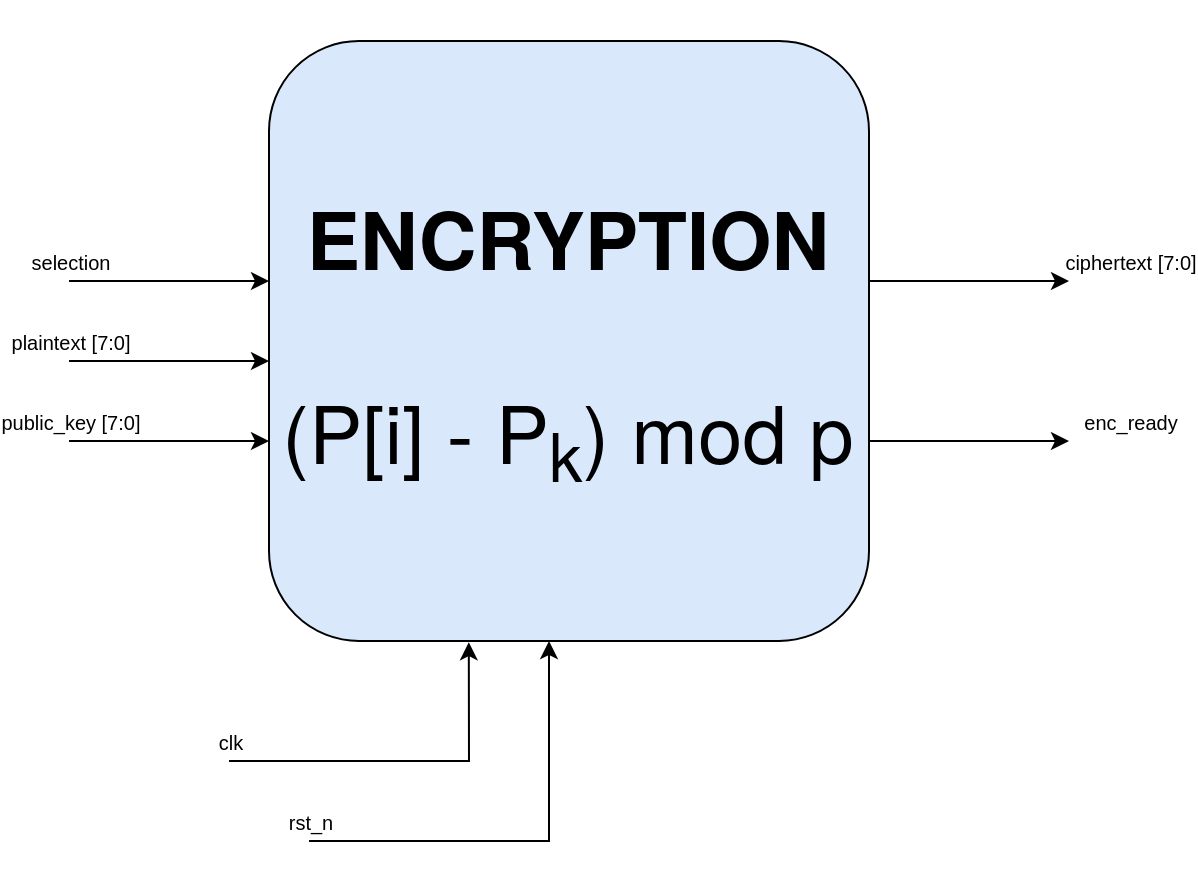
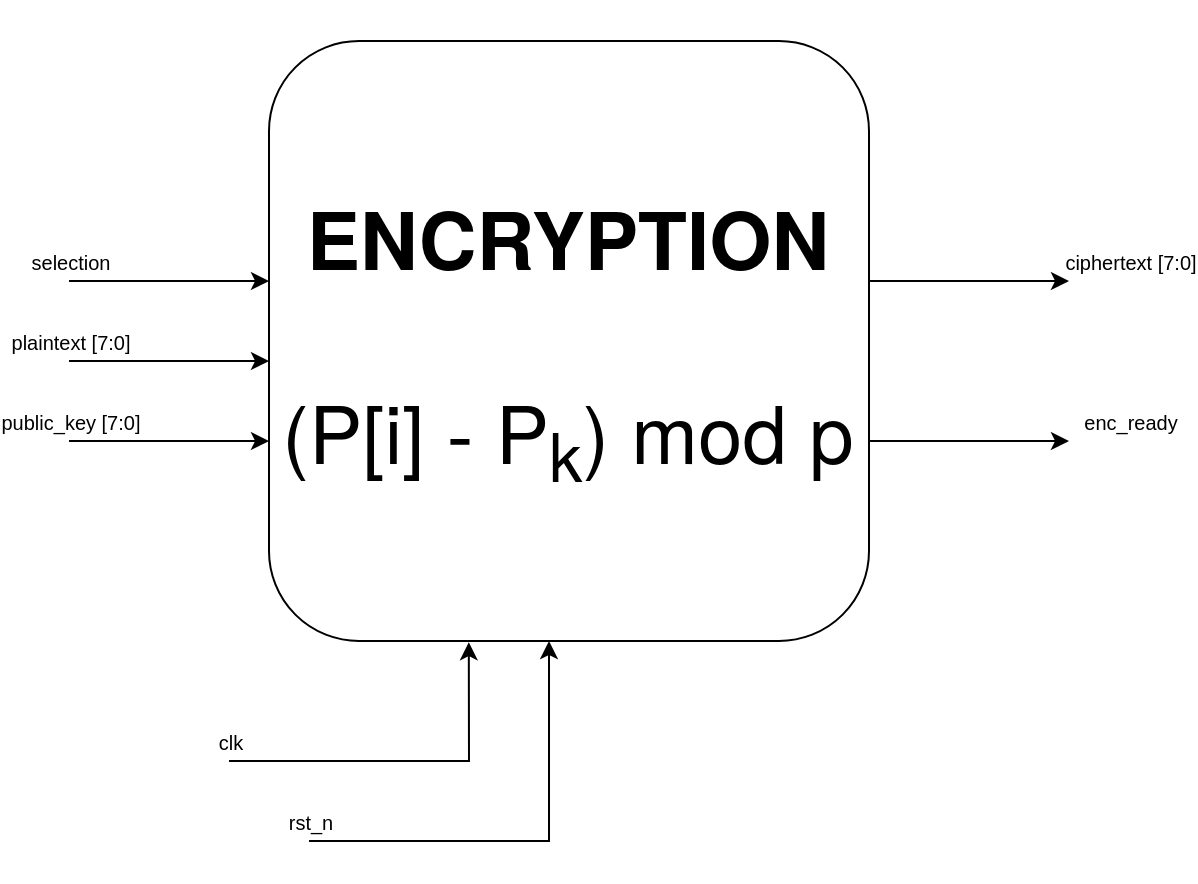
(569, 341) -> (569, 341)
